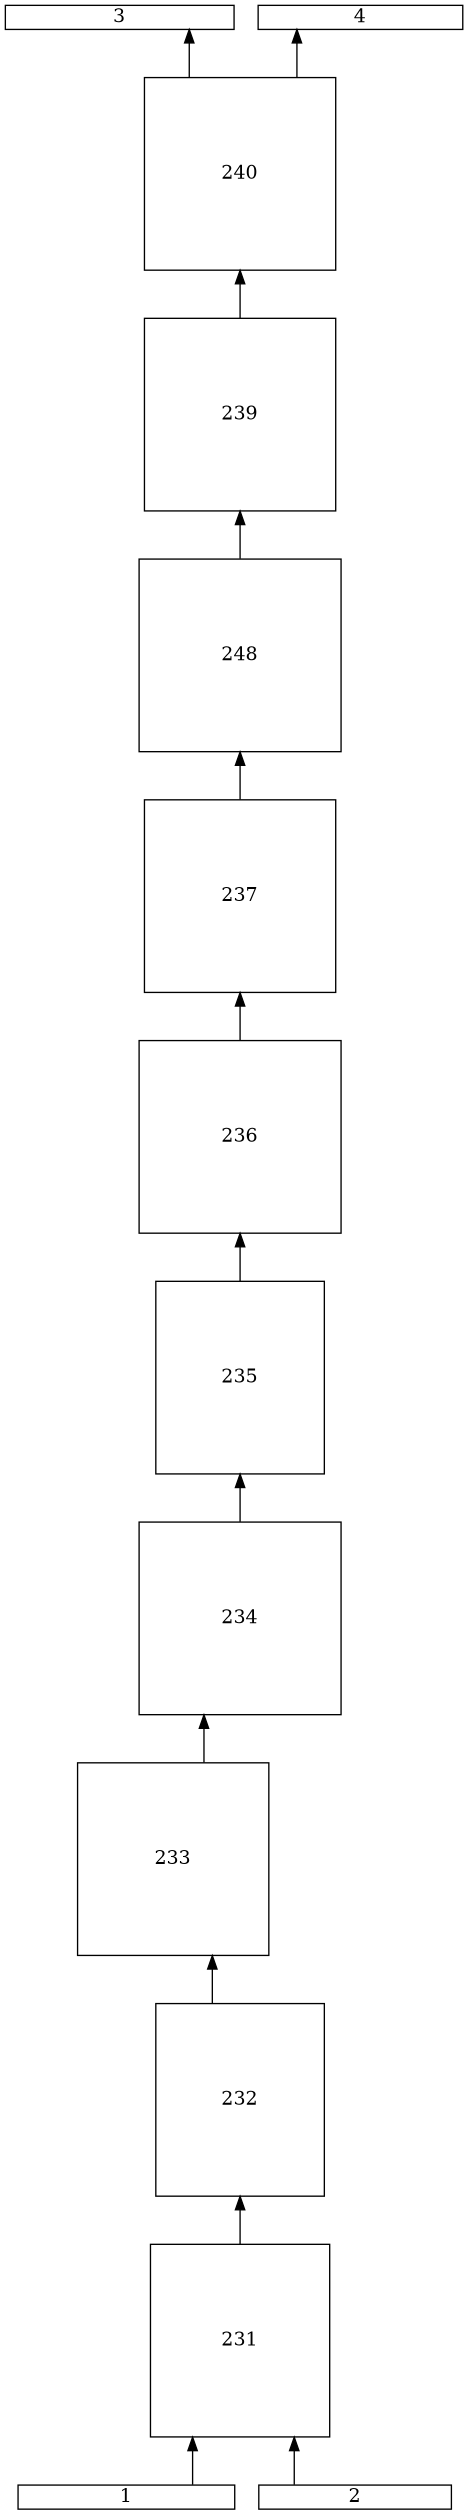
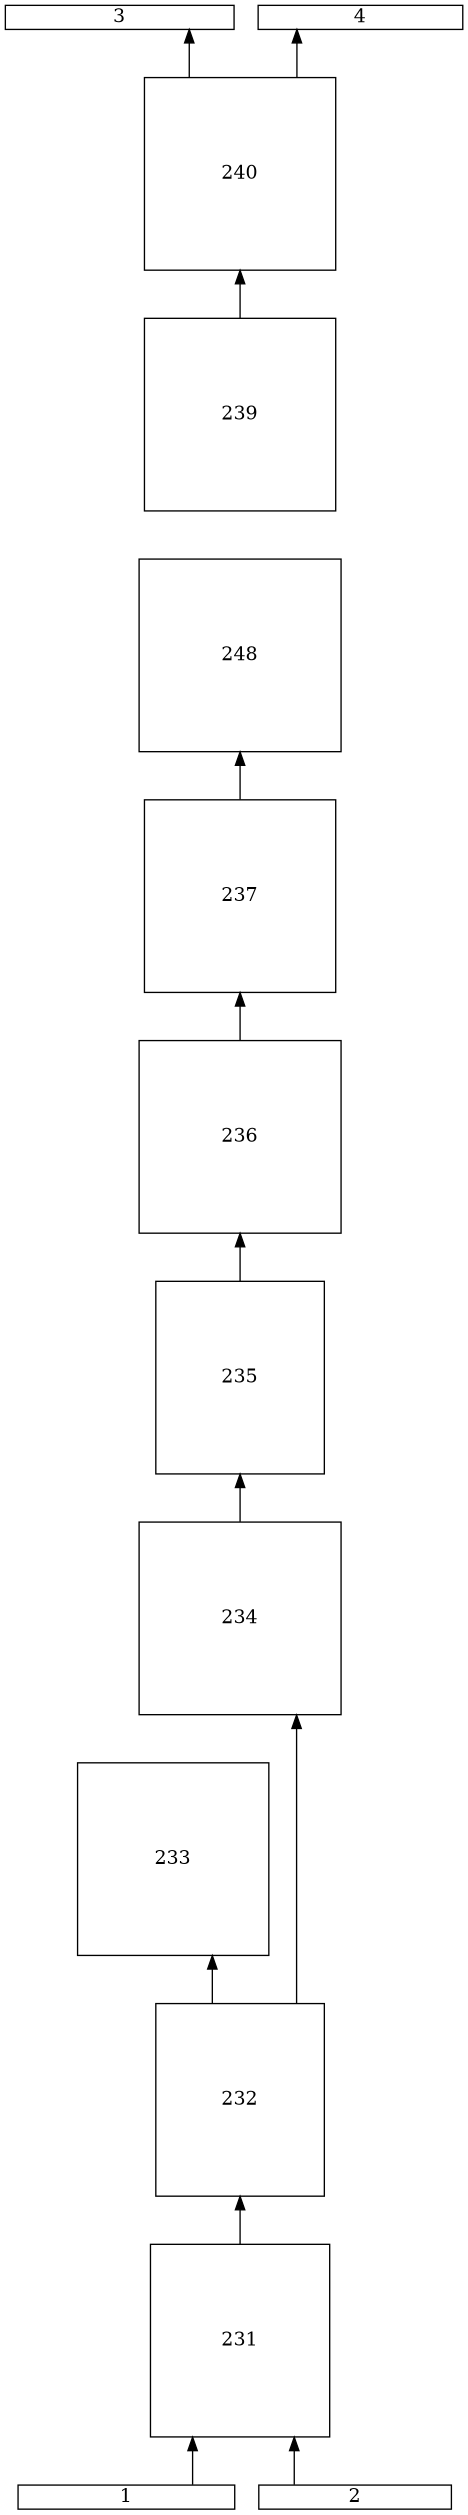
(240, 542) -> none
(204, 1745) -> (297, 1866)
